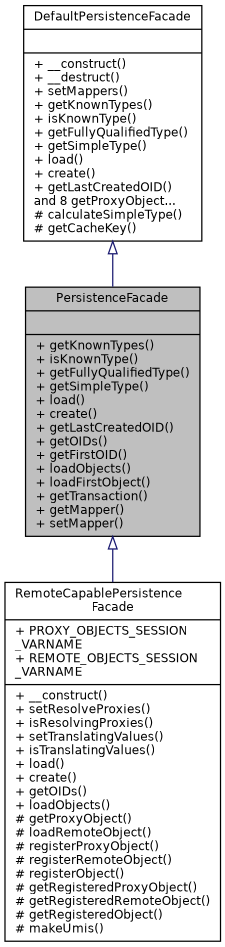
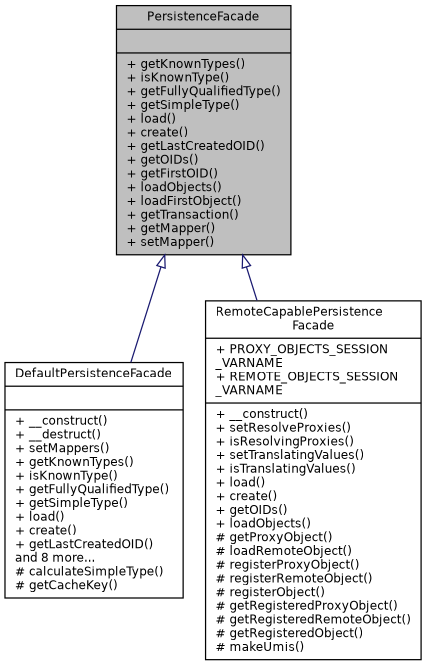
(105, 201) -> (55, 558)
(113, 270) -> (146, 315)
